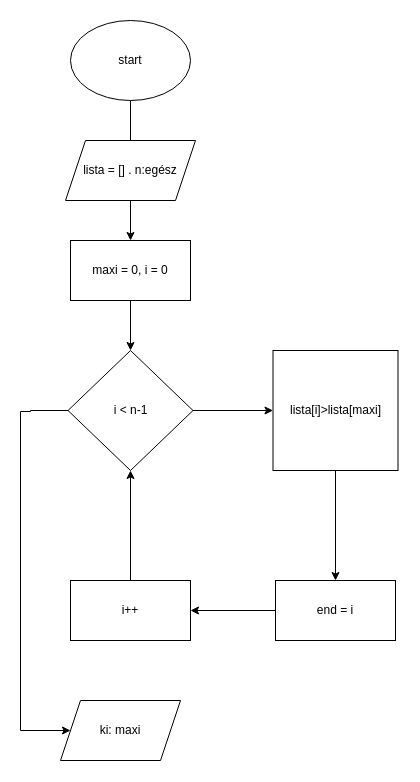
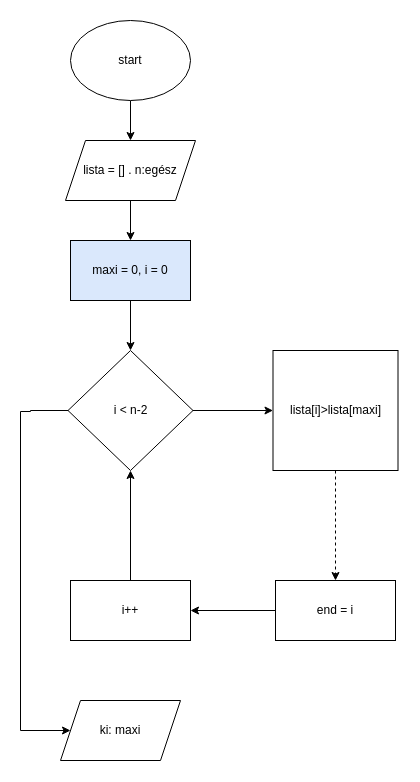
(131, 135) -> (131, 132)
(131, 271) -> (131, 271)
(131, 411) -> (131, 411)
(336, 523) -> (336, 523)
